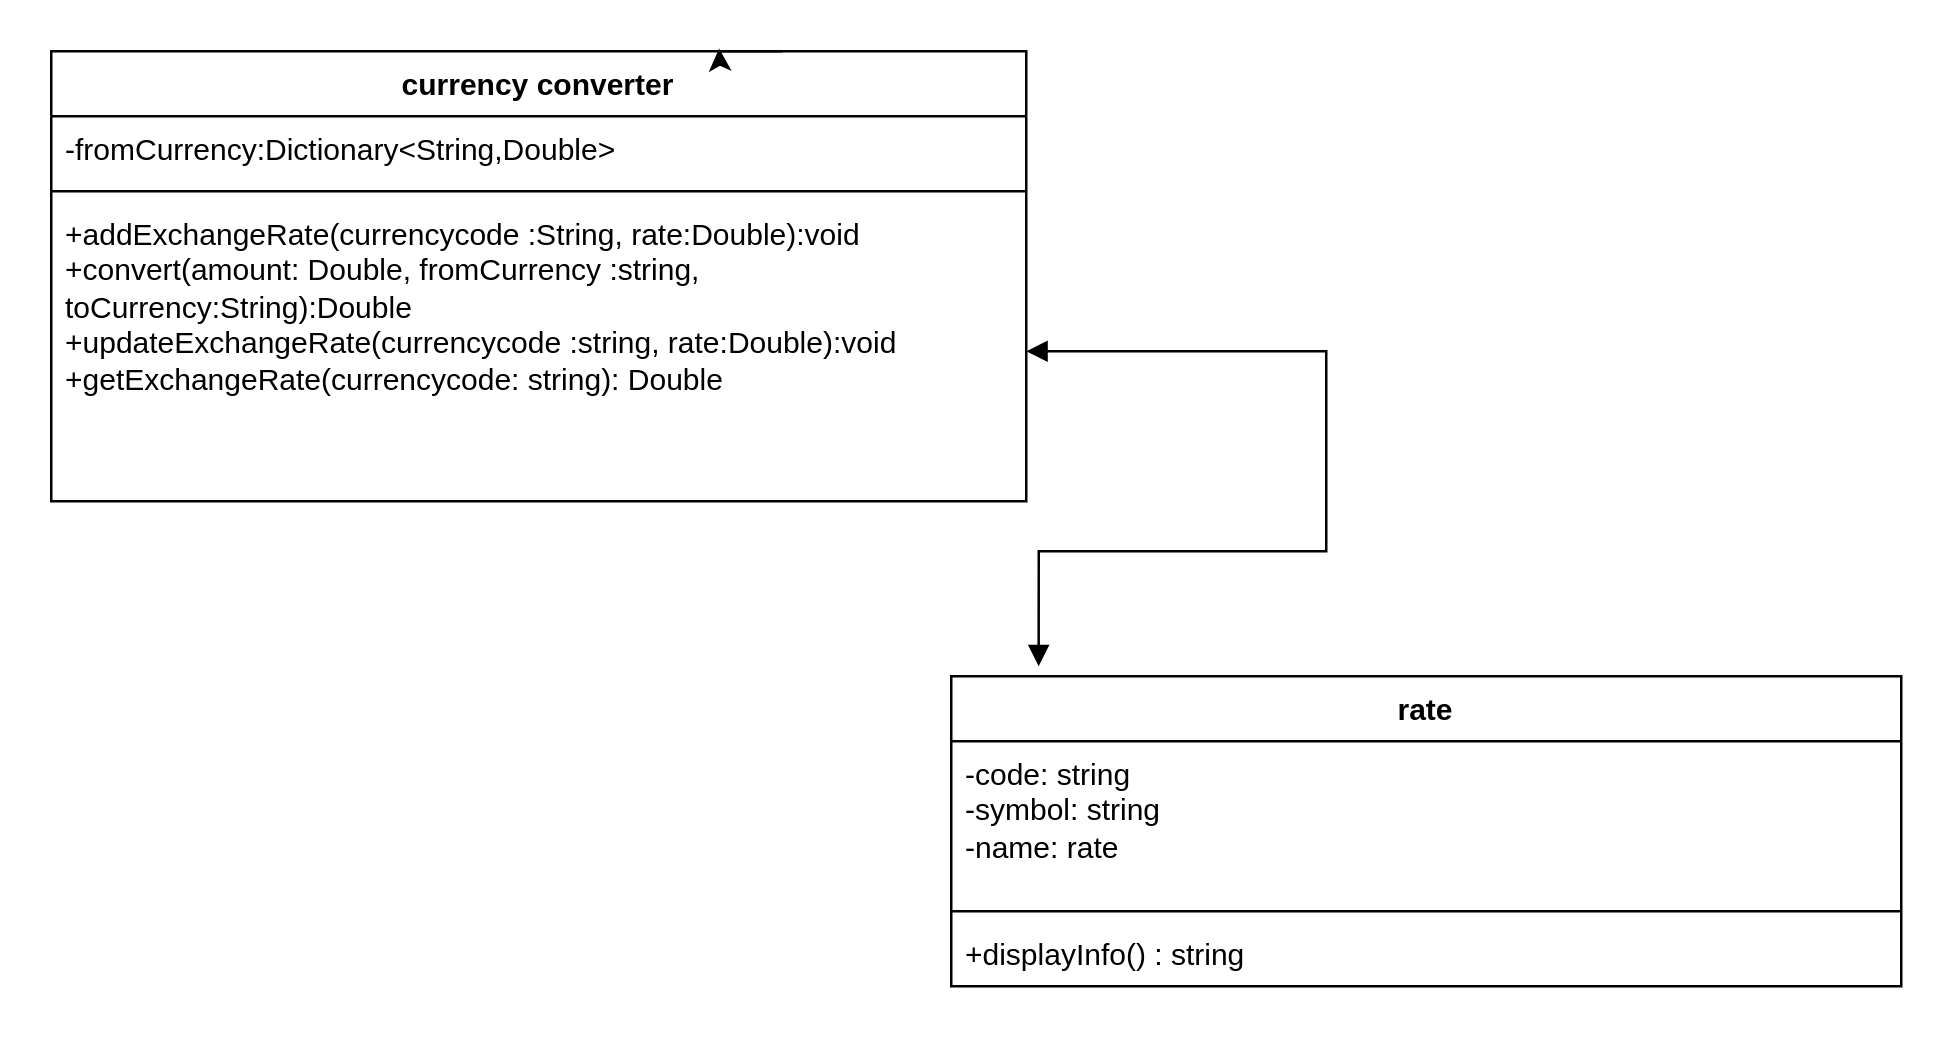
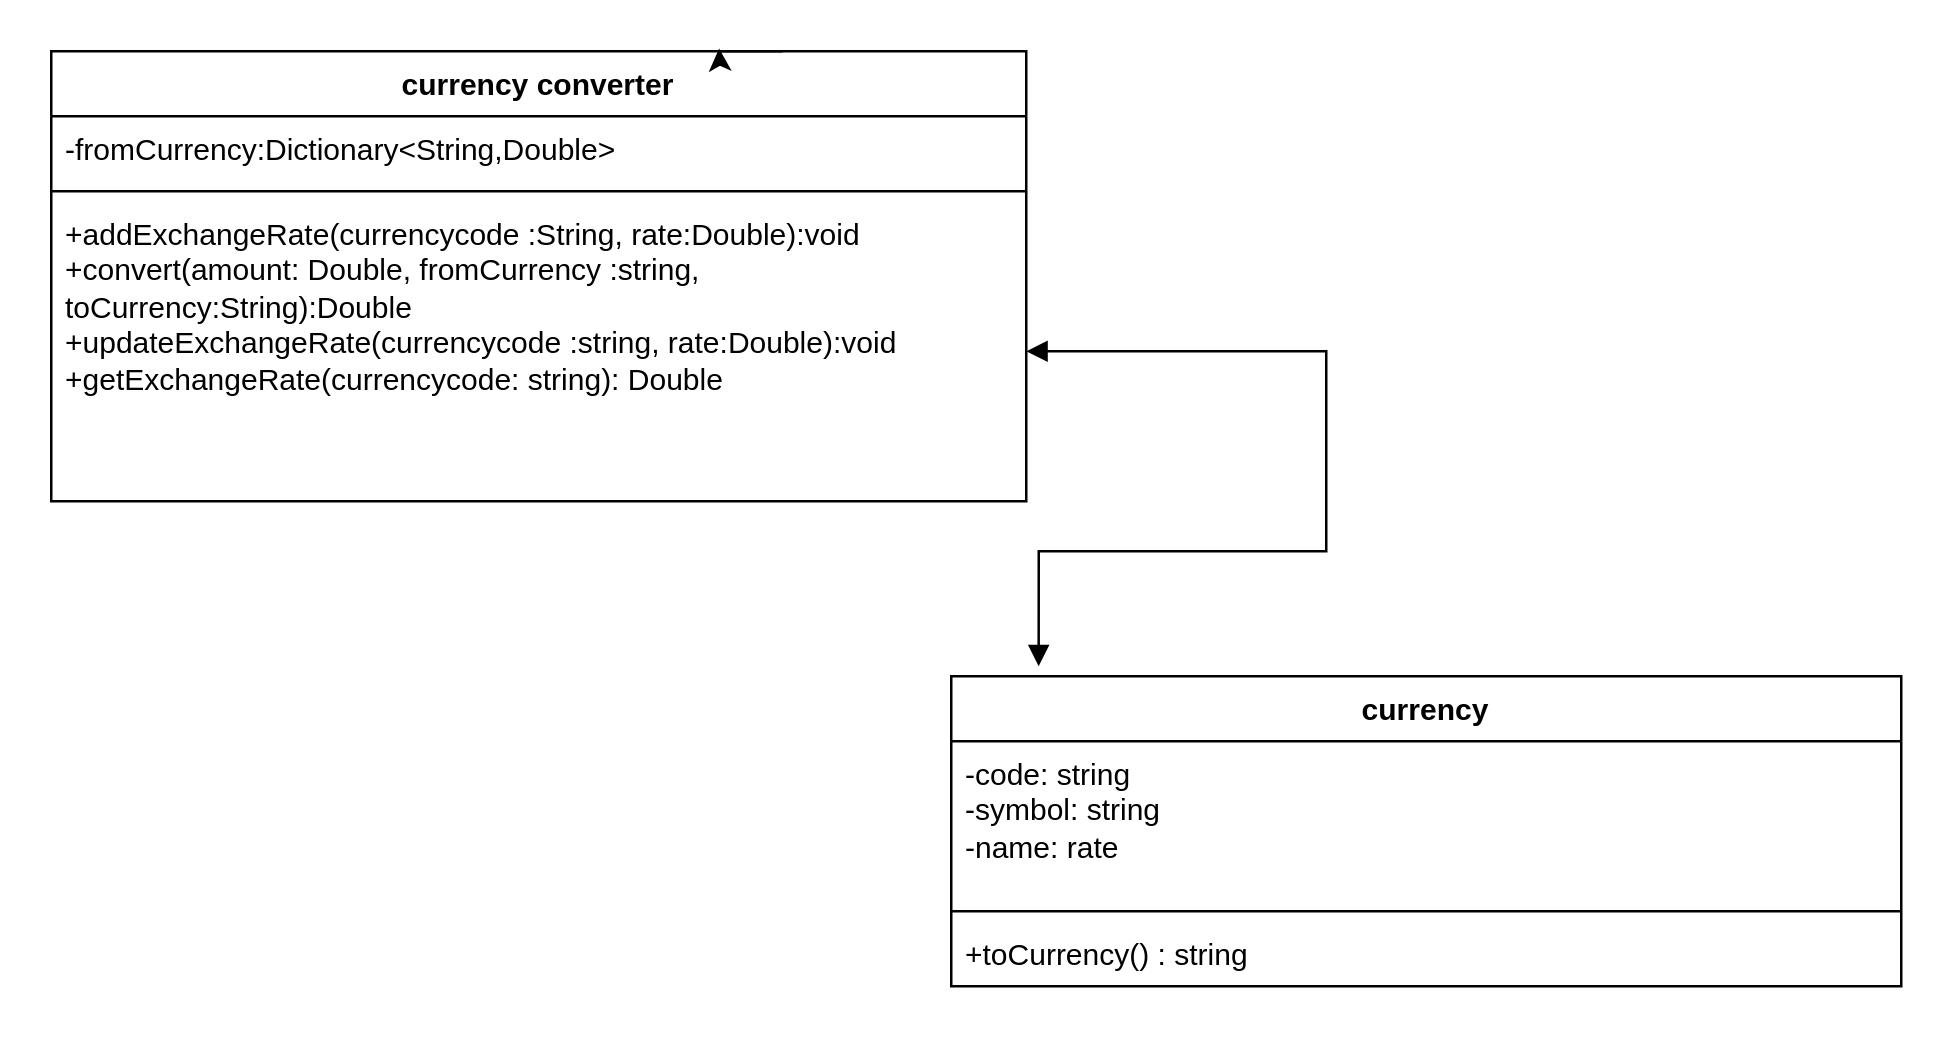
(1426, 712) -> (1426, 712)
(1136, 957) -> (1135, 957)
